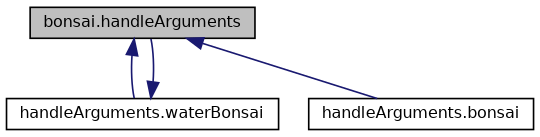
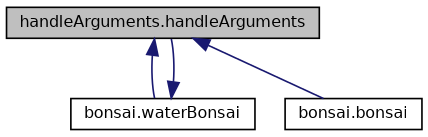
(143, 23) -> (163, 23)
(143, 114) -> (163, 114)
(421, 114) -> (354, 114)
